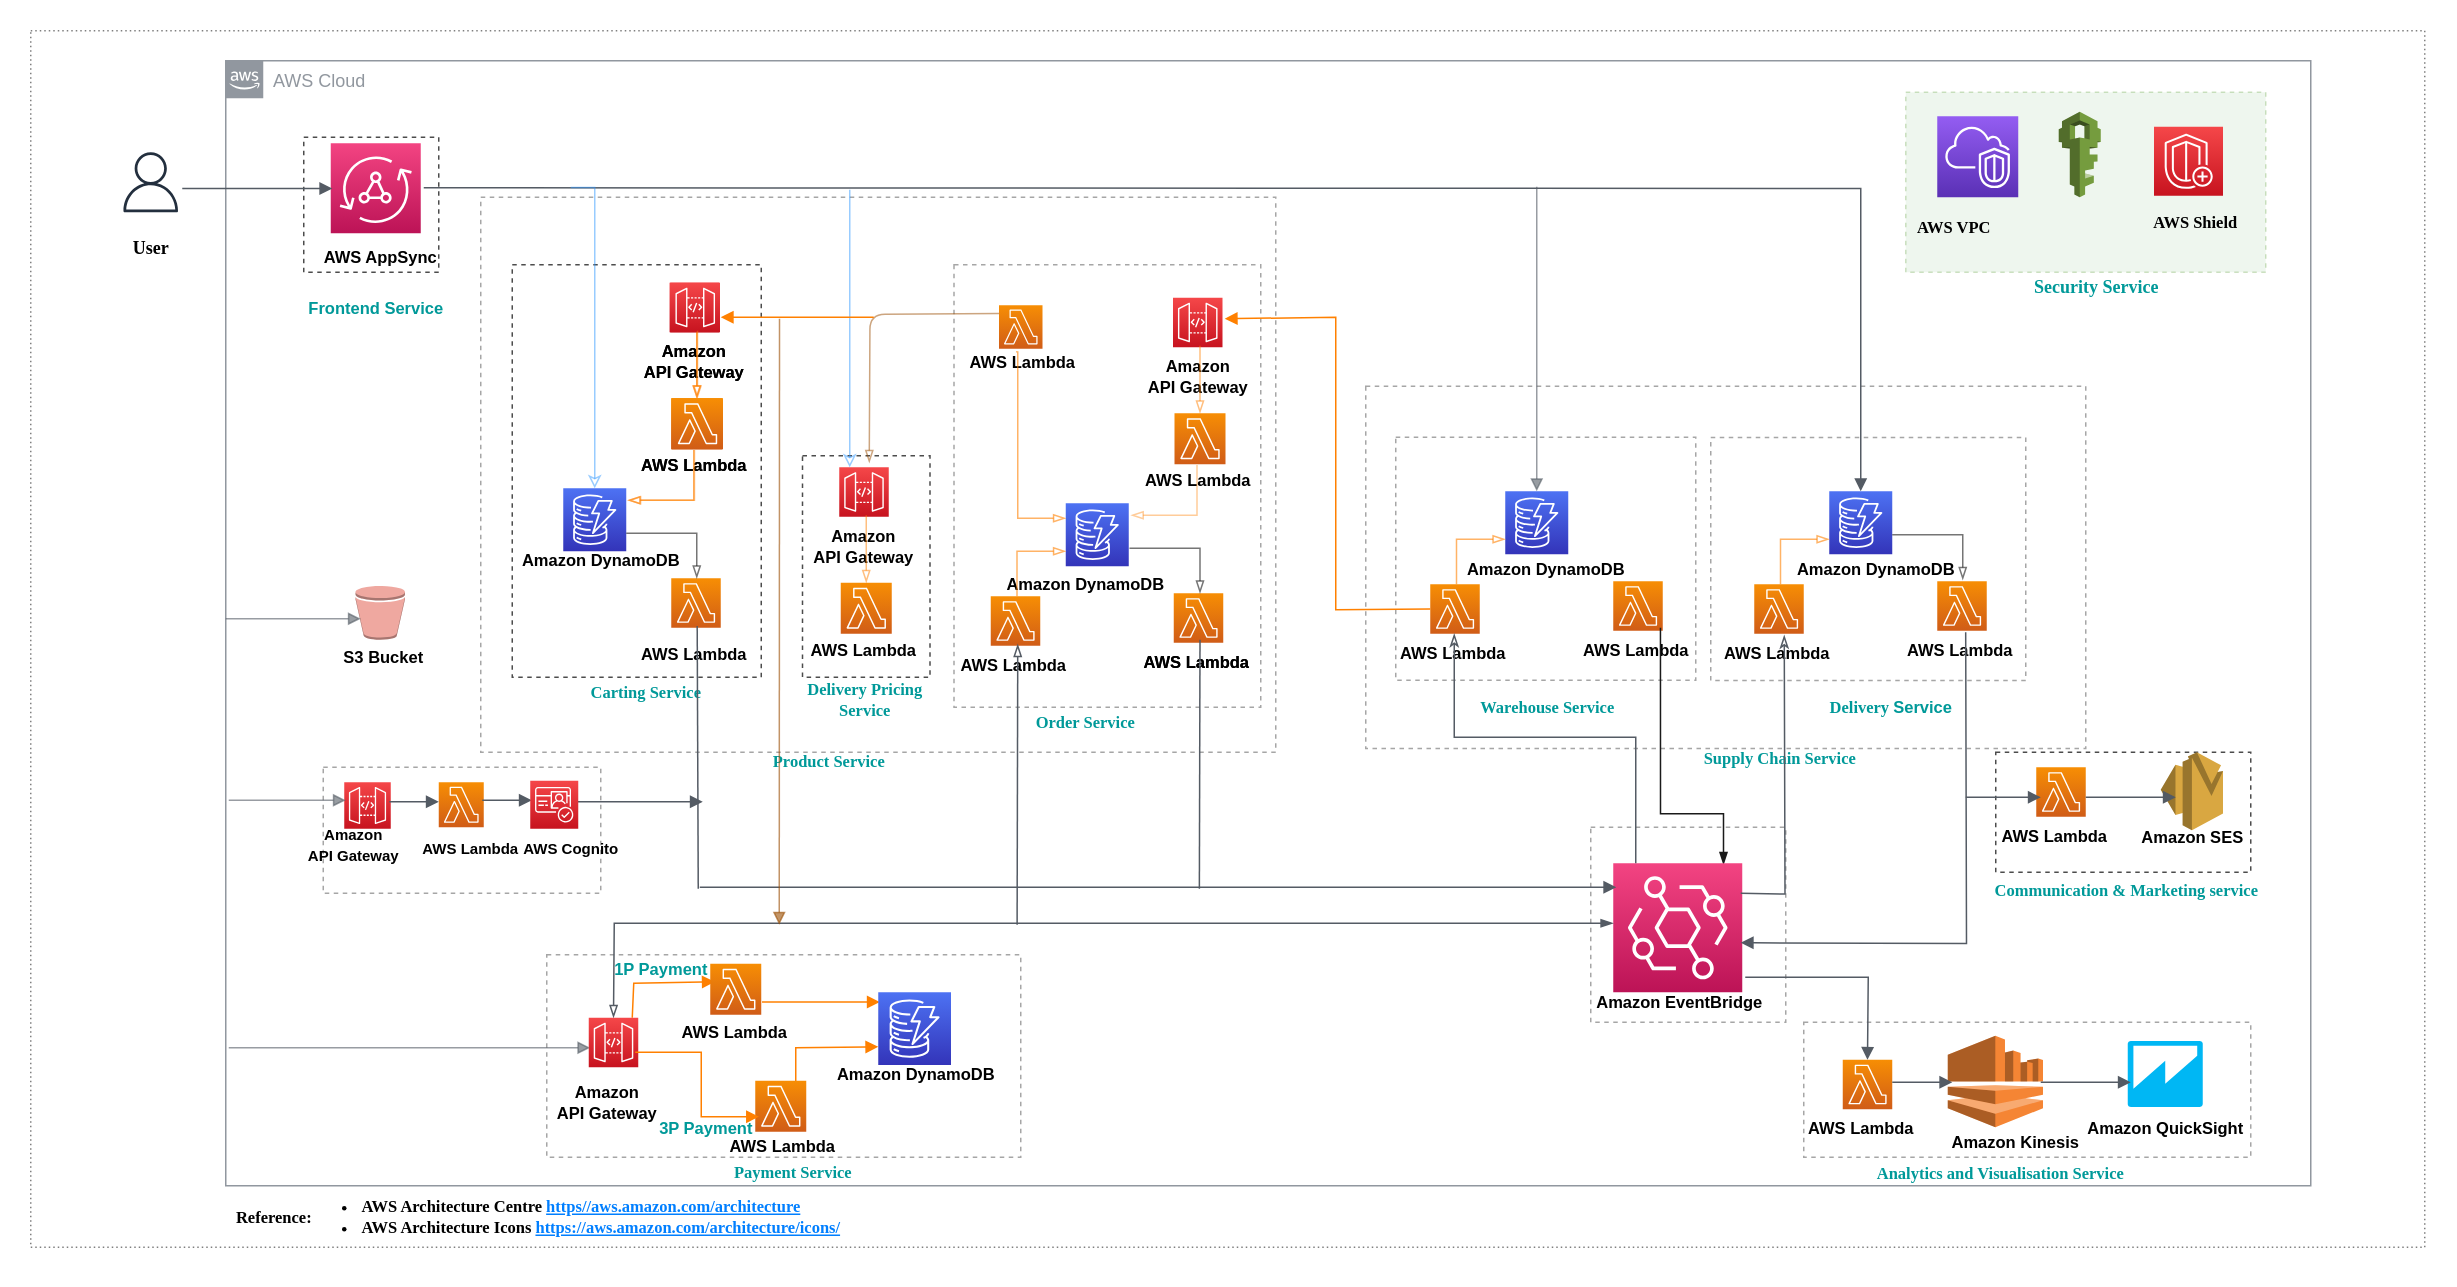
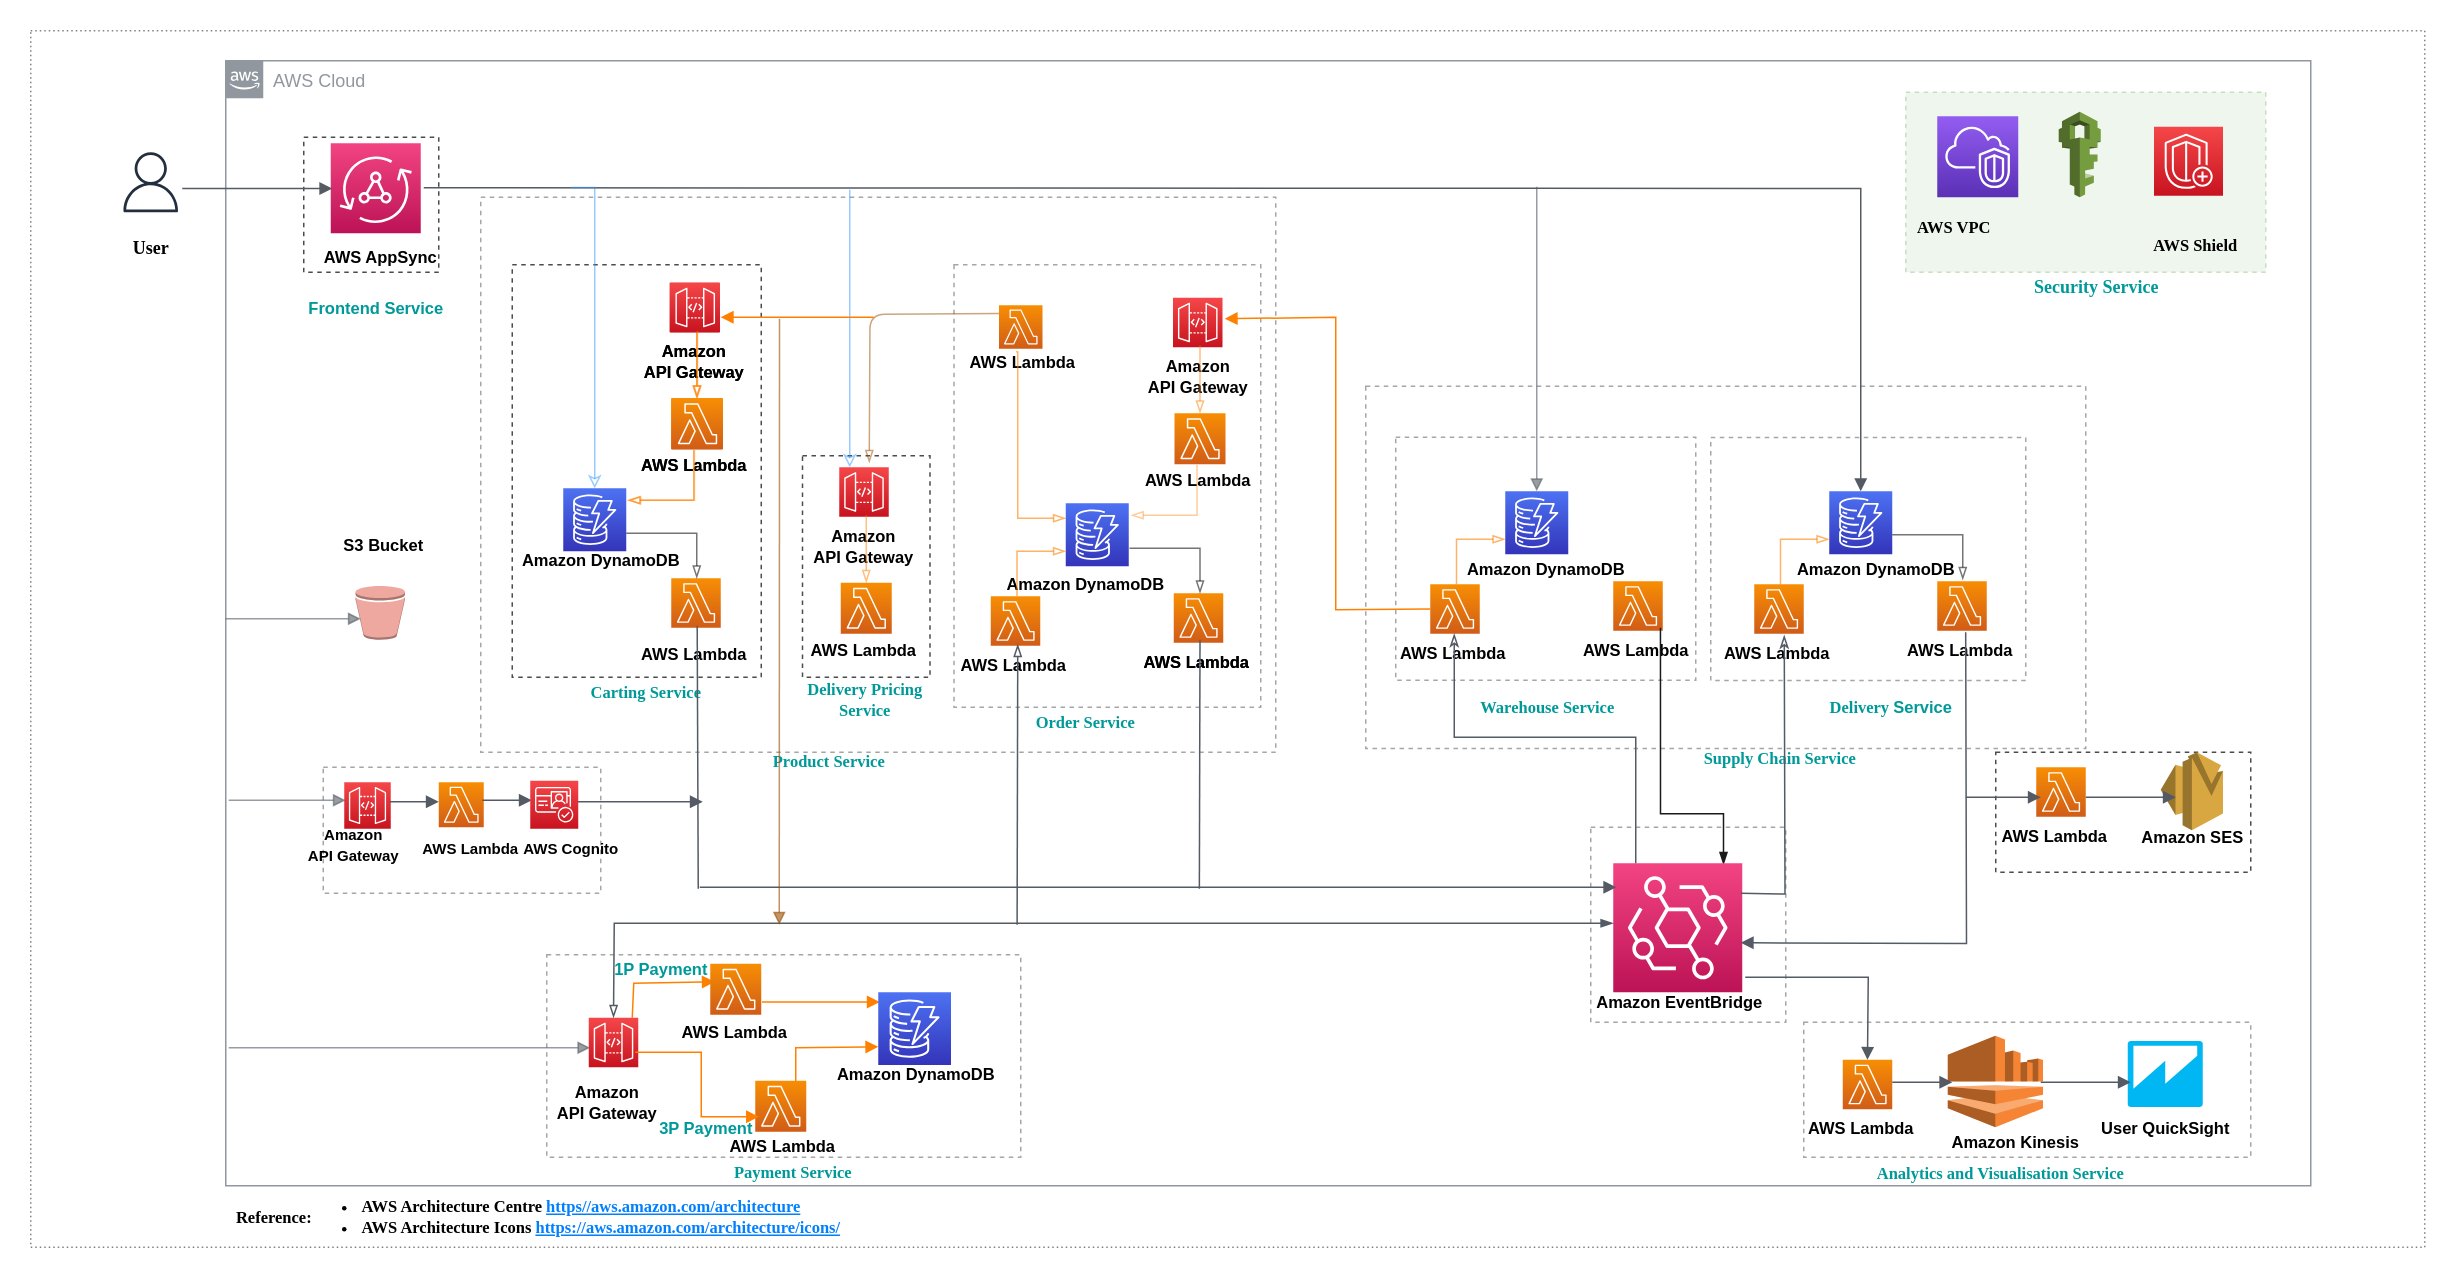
(2195, 223) -> (2195, 245)
(383, 658) -> (383, 545)
(2126, 890) -> none
(2166, 1129) -> (2166, 1129)
